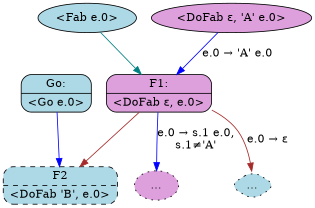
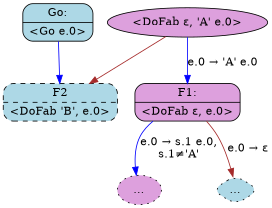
(87, 18) -> none
(113, 137) -> (131, 58)
